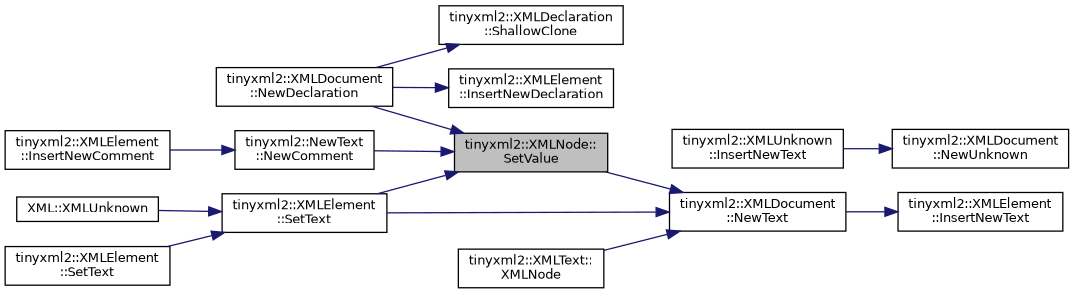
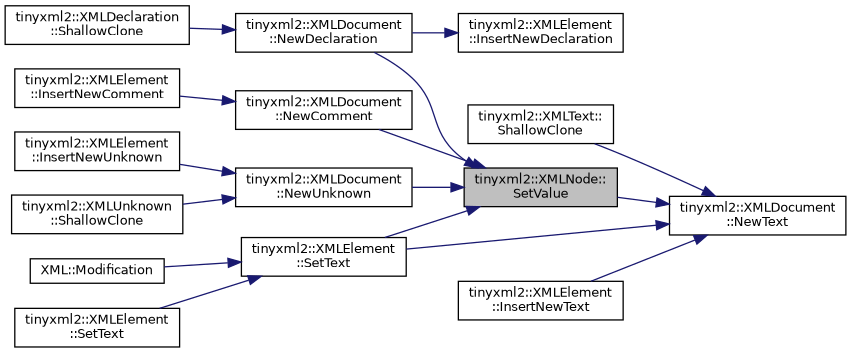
(411, 58) -> (206, 29)
(758, 149) -> (97, 214)
(304, 150) -> (324, 110)
none -> (97, 151)
none -> (431, 187)
(88, 209) -> (97, 271)
(865, 212) -> (643, 261)
(531, 268) -> (541, 124)
